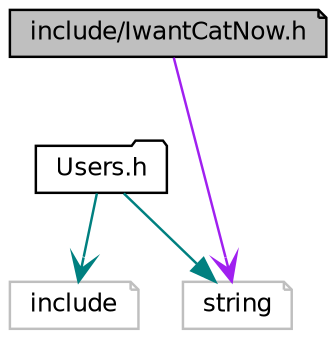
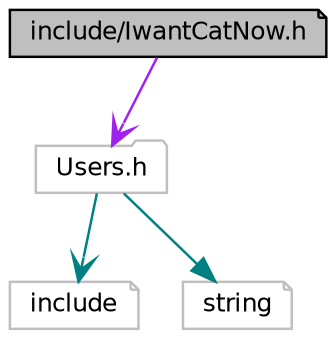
(200, 157) -> (140, 90)
(101, 169) -> (101, 169)
